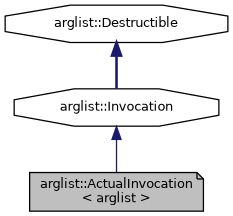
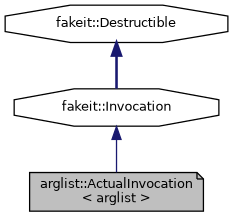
(117, 24) -> (117, 24)
(117, 108) -> (117, 108)
